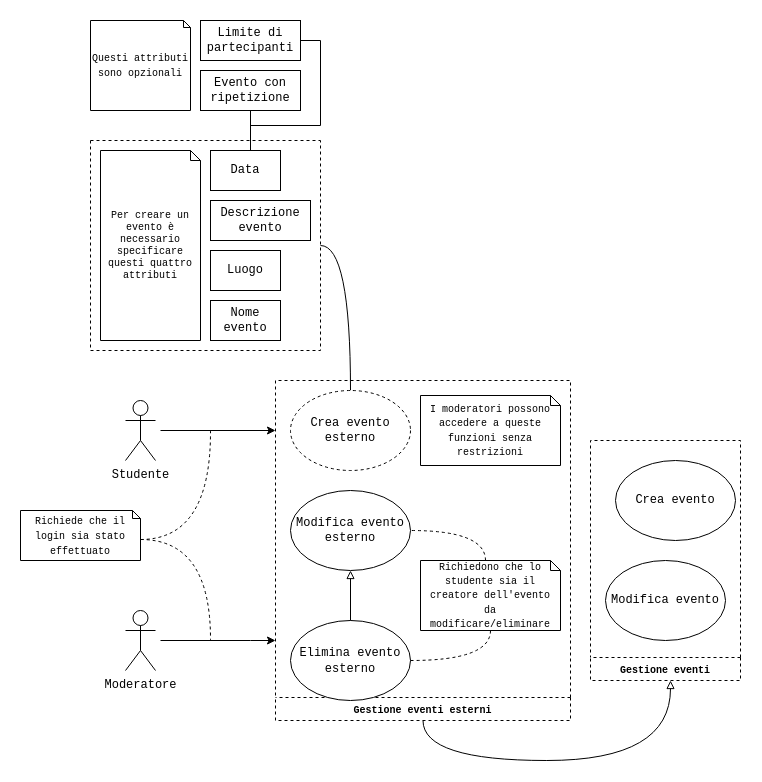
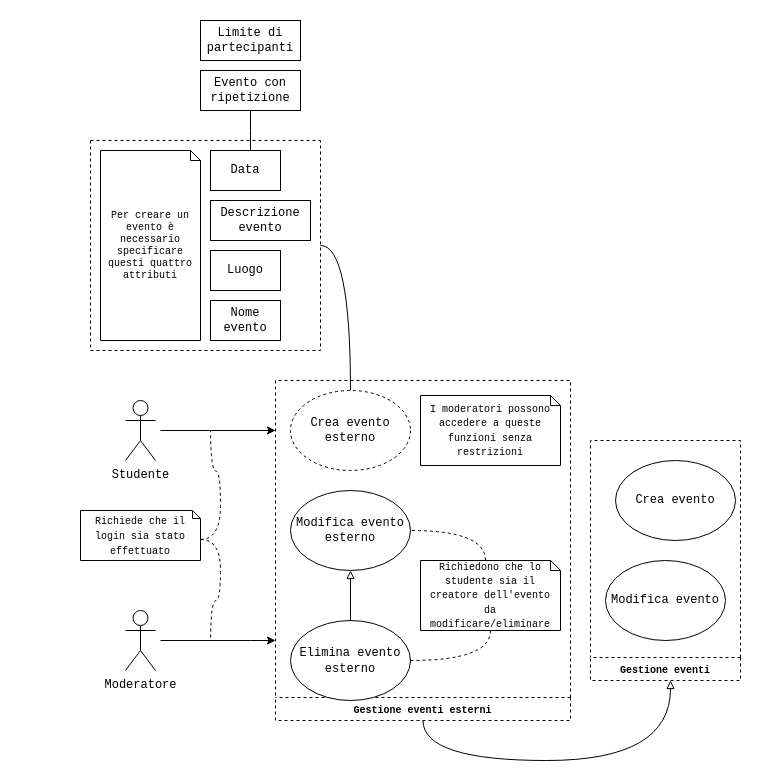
(141, 66) -> none
(321, 108) -> none
(81, 536) -> (141, 536)
